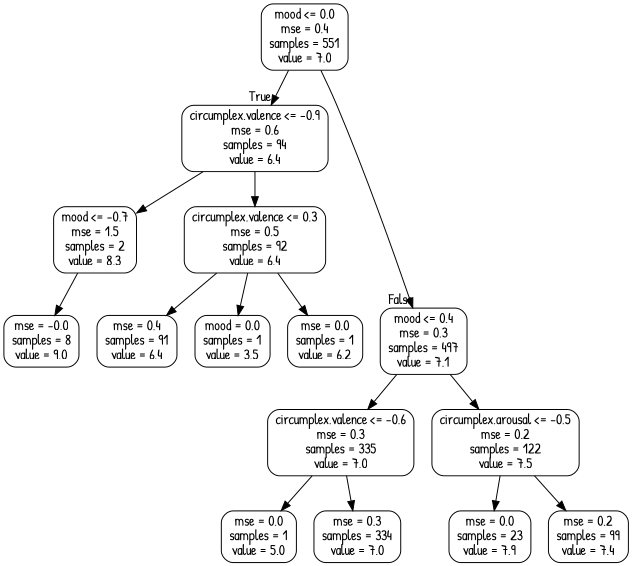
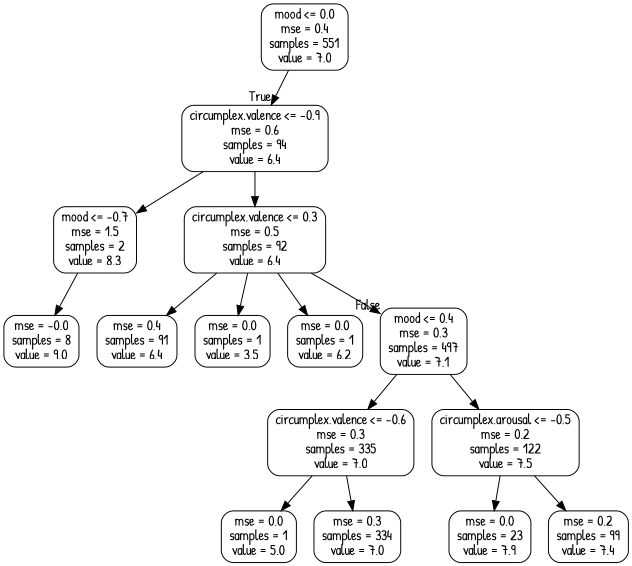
(368, 183) -> (341, 291)
(233, 341) -> (233, 341)
